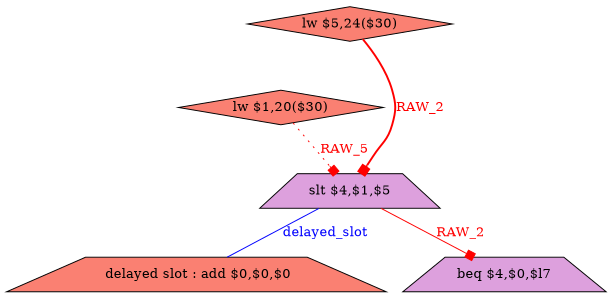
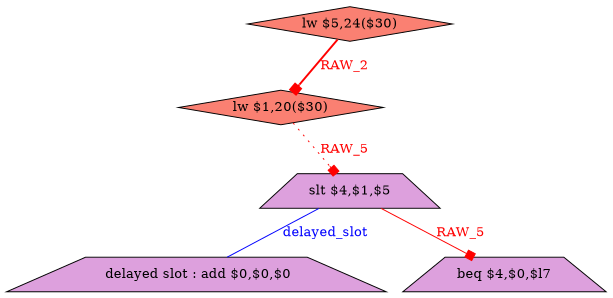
(395, 102) -> (318, 62)
(461, 233) -> (461, 233)
(196, 274) -> (196, 274)
